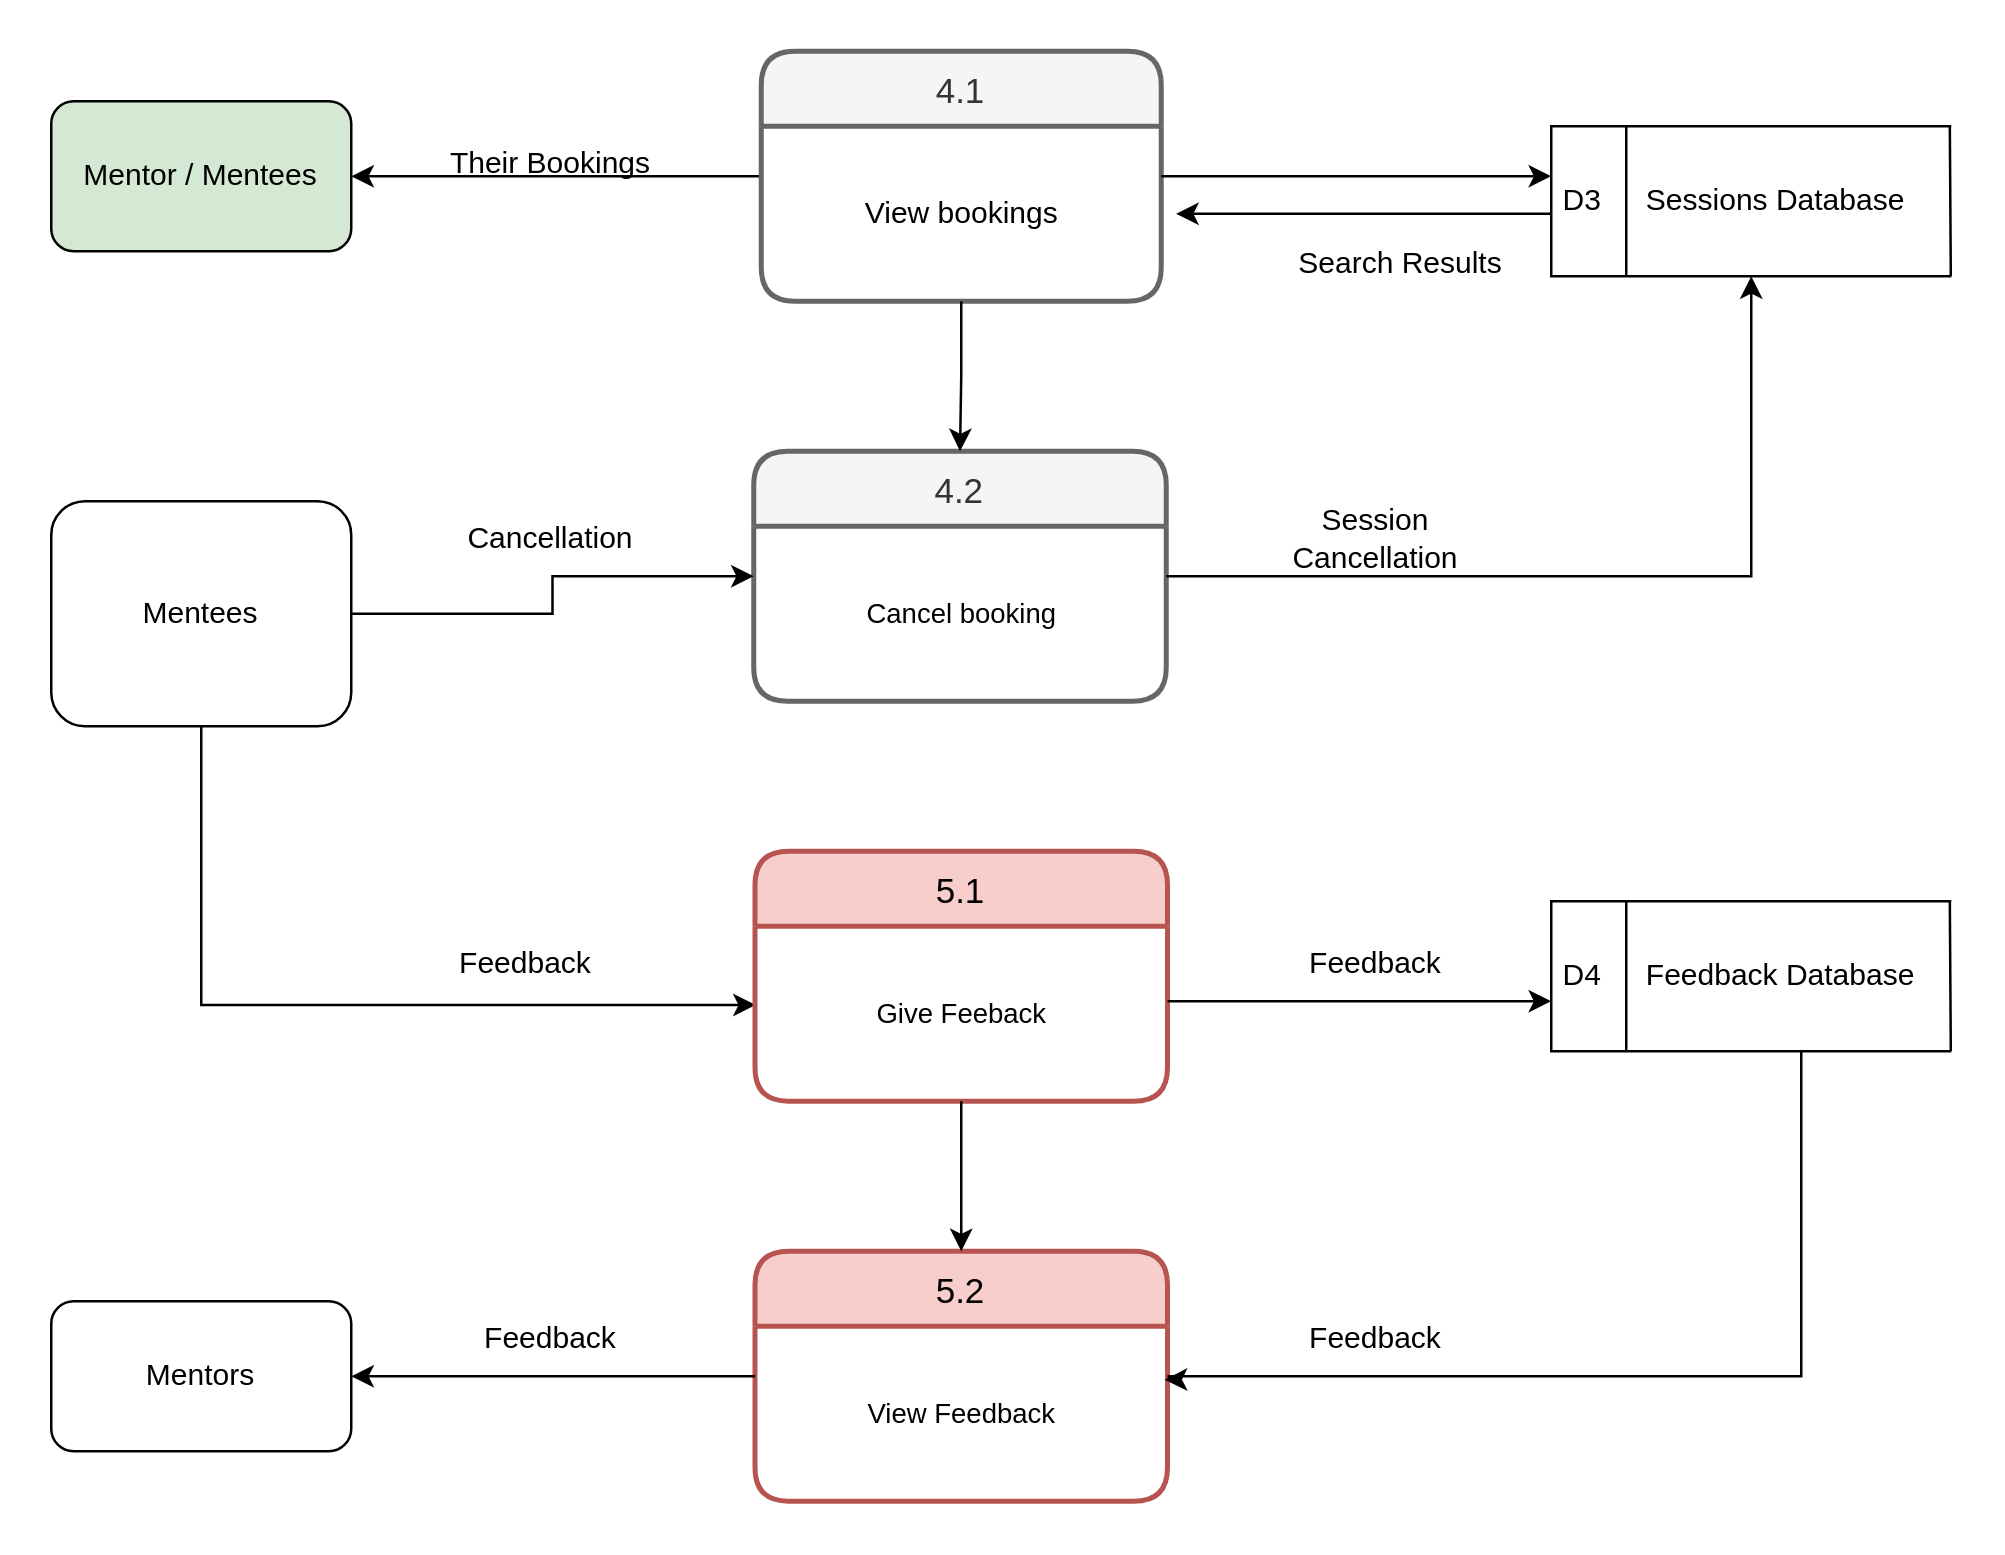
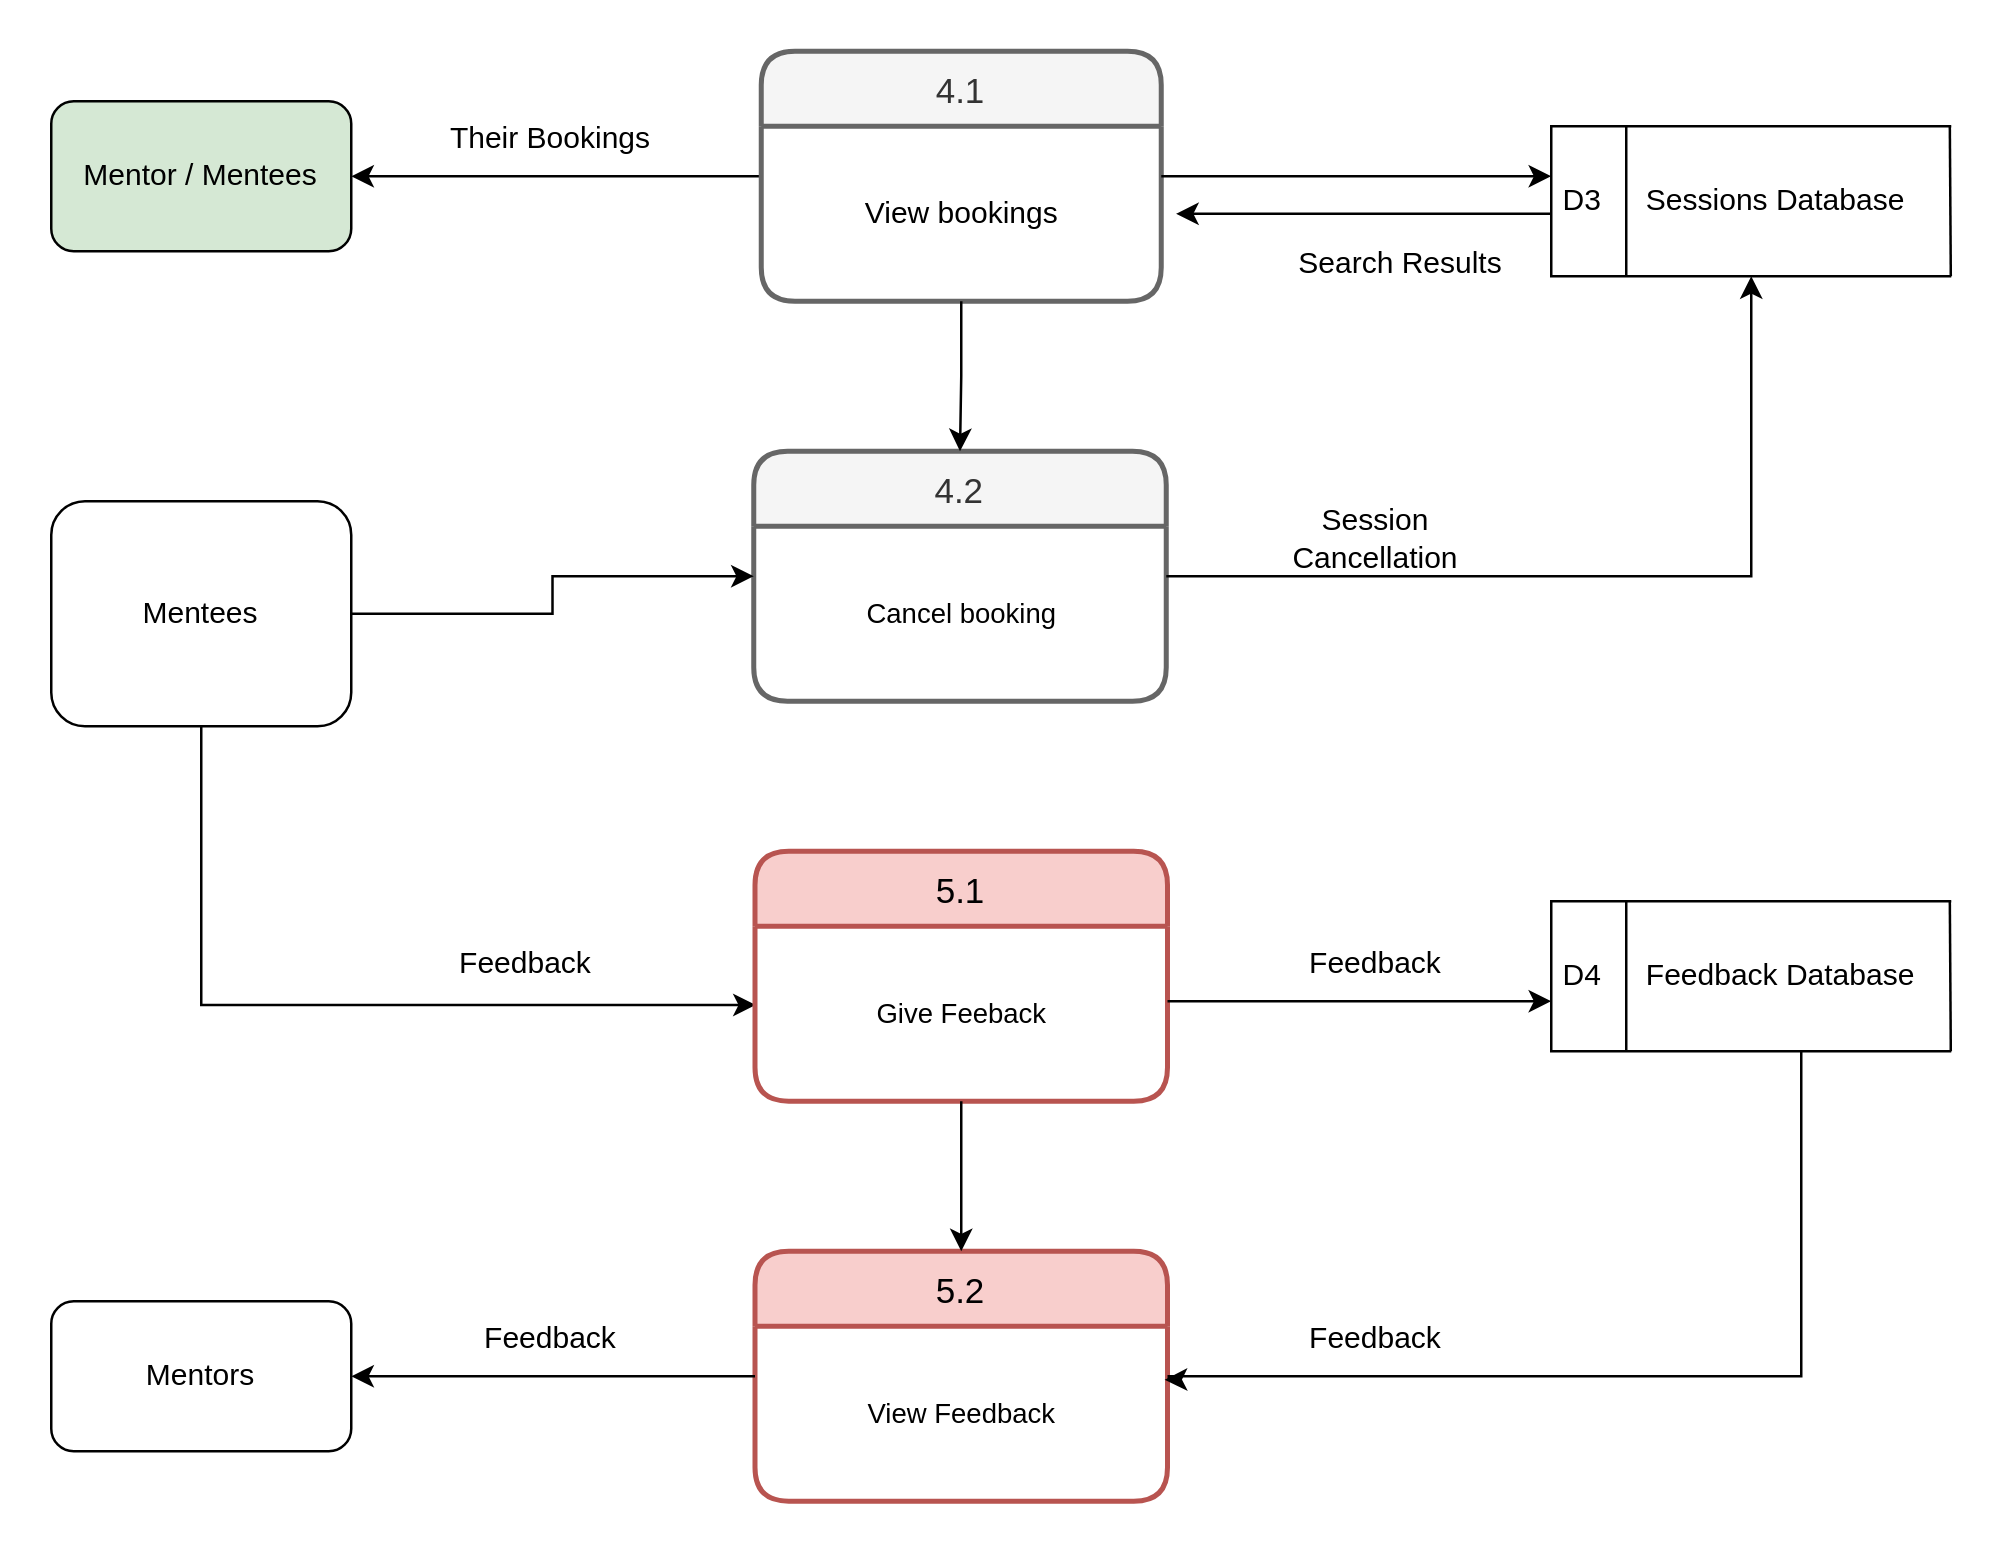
(551, 164) -> (551, 139)
(551, 539) -> none
